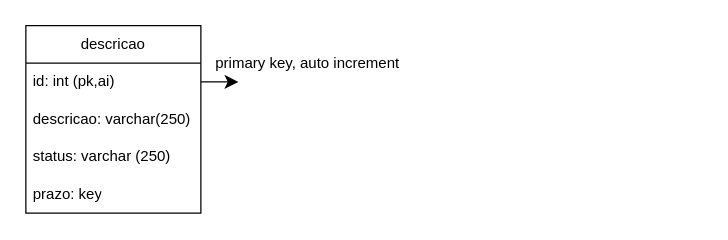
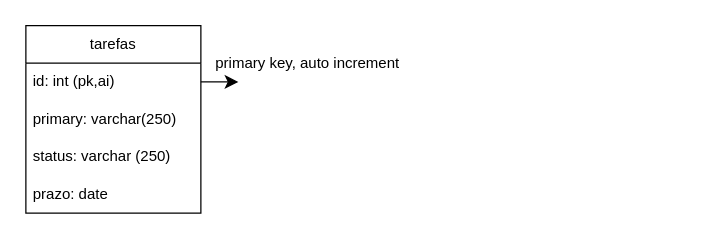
(113, 44) -> (113, 44)
(114, 119) -> (114, 119)
(71, 194) -> (75, 194)
